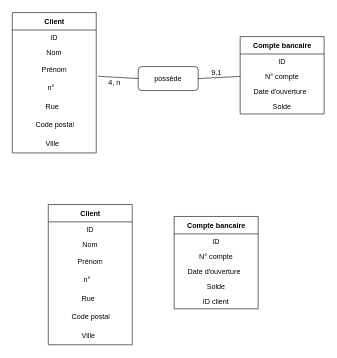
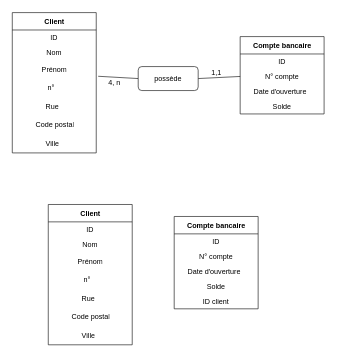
(217, 72) -> (217, 72)
